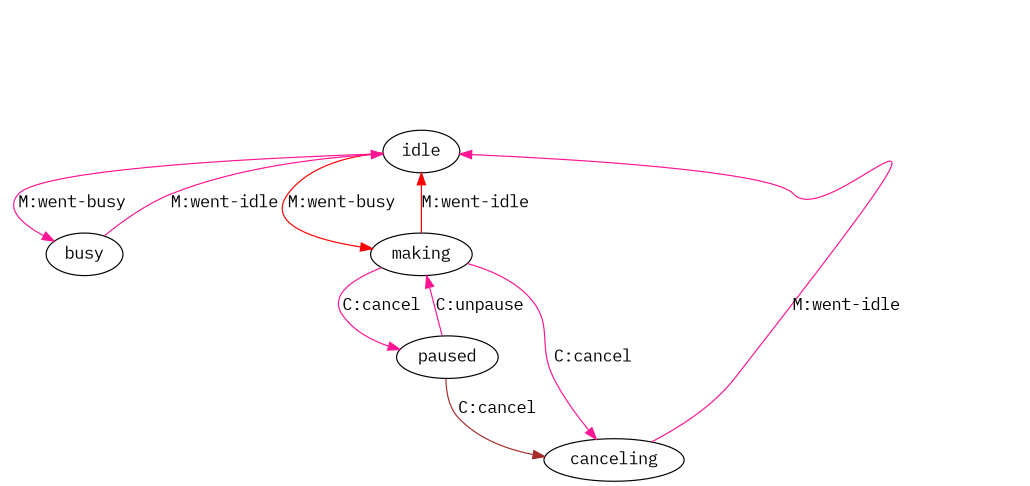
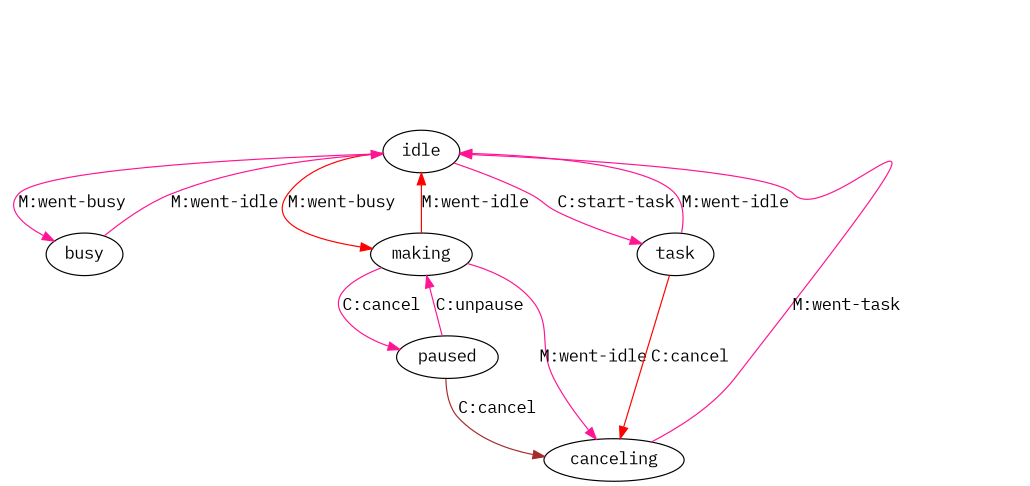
none -> (676, 254)
(846, 306) -> (846, 306)
(593, 357) -> (593, 357)
